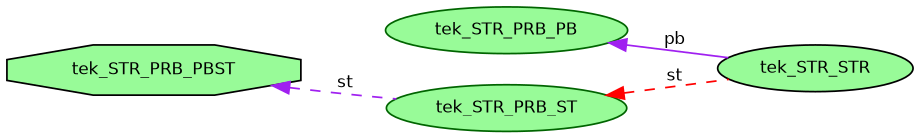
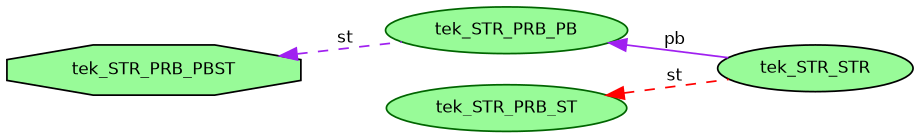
(343, 94) -> (350, 48)
